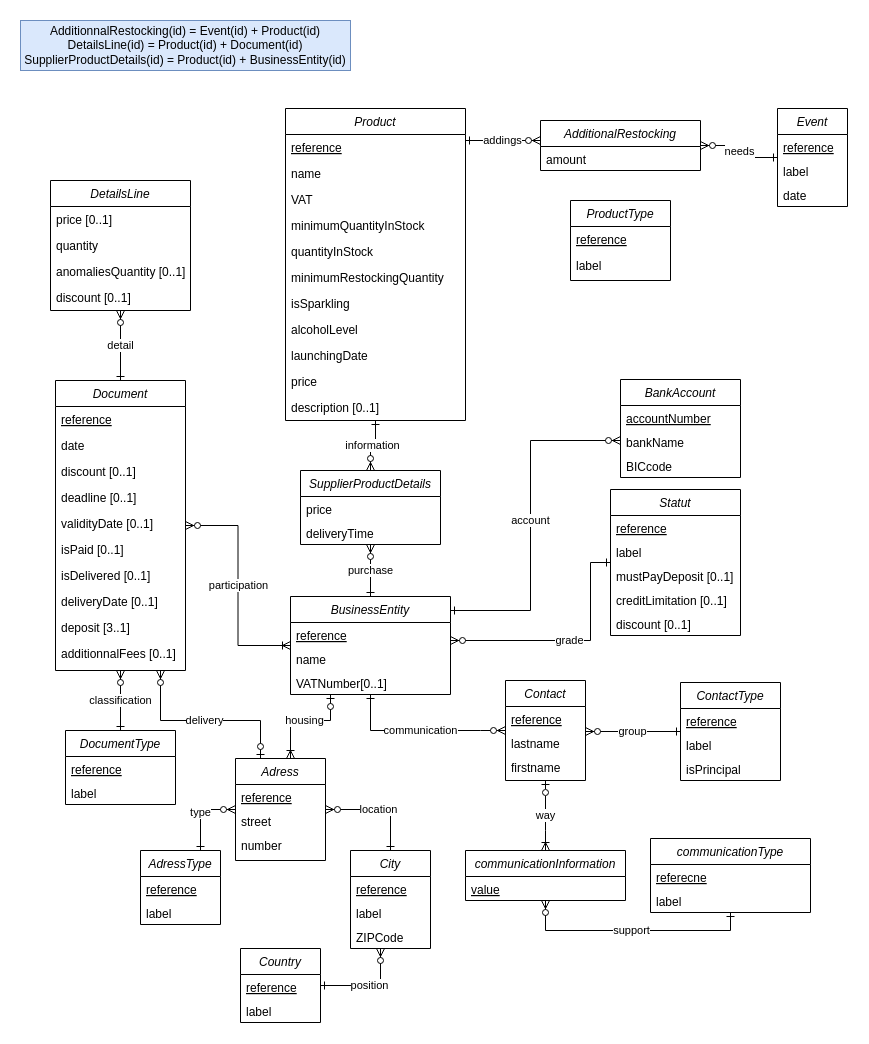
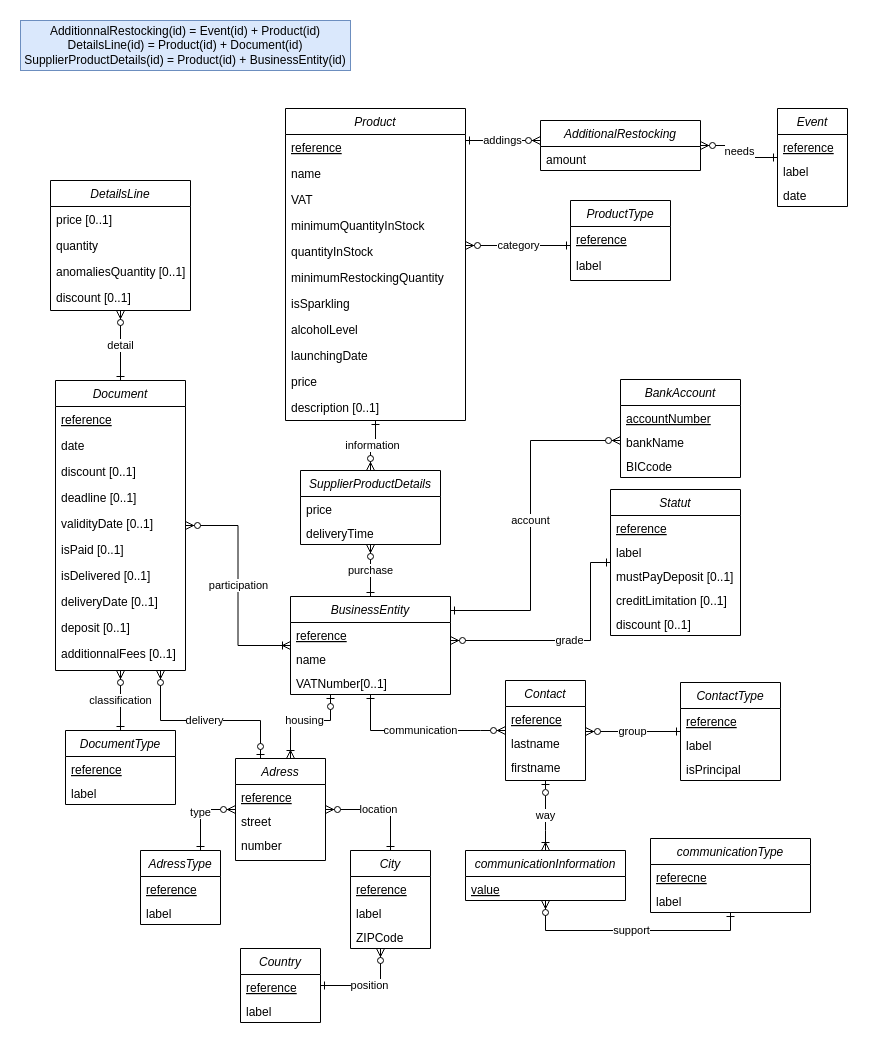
none -> (518, 246)
(102, 628) -> (102, 628)
